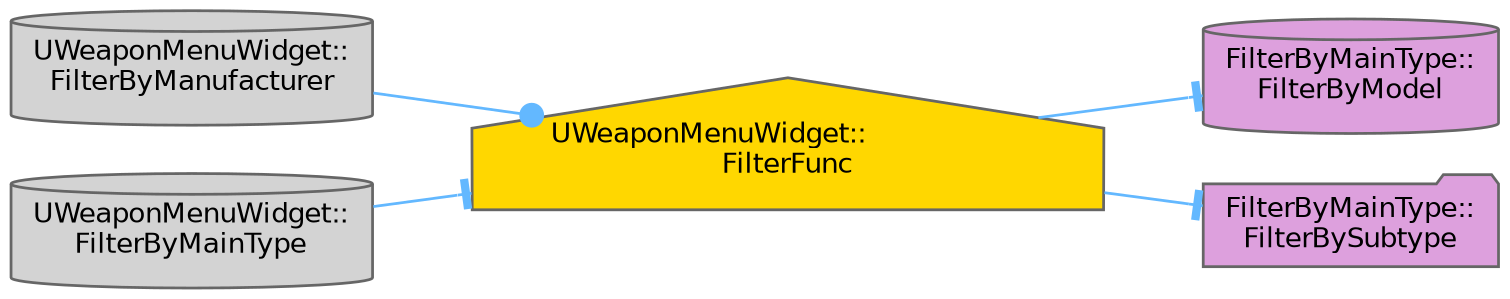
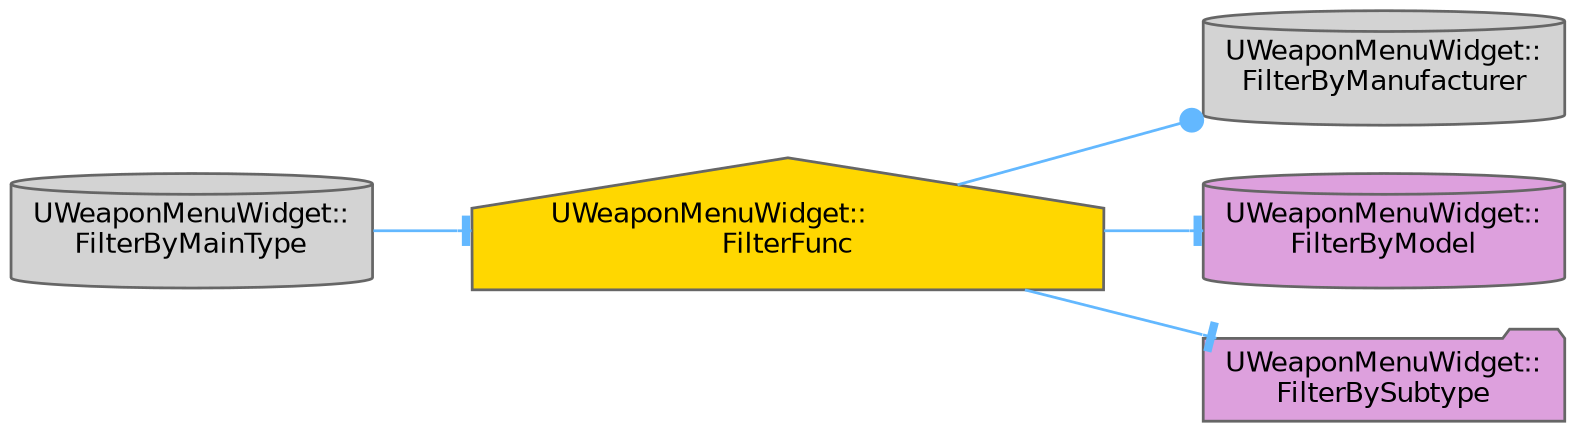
(1351, 76) -> (1384, 231)
(447, 103) -> (1069, 154)
(1351, 225) -> (1384, 380)
